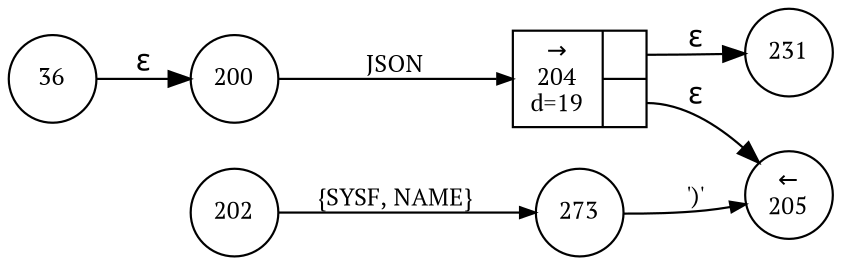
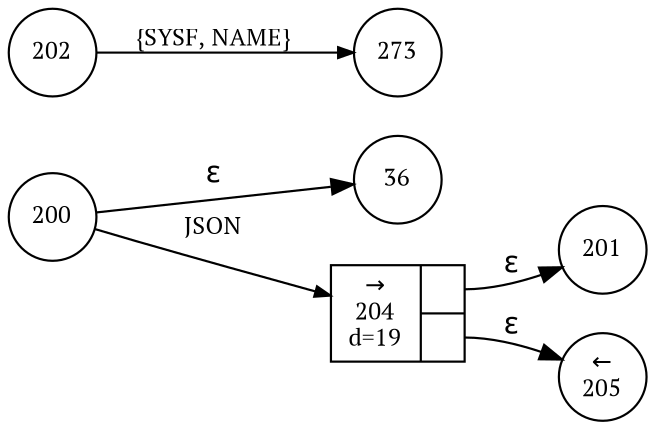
(789, 53) -> (603, 250)
(132, 79) -> (214, 200)
(677, 213) -> none
